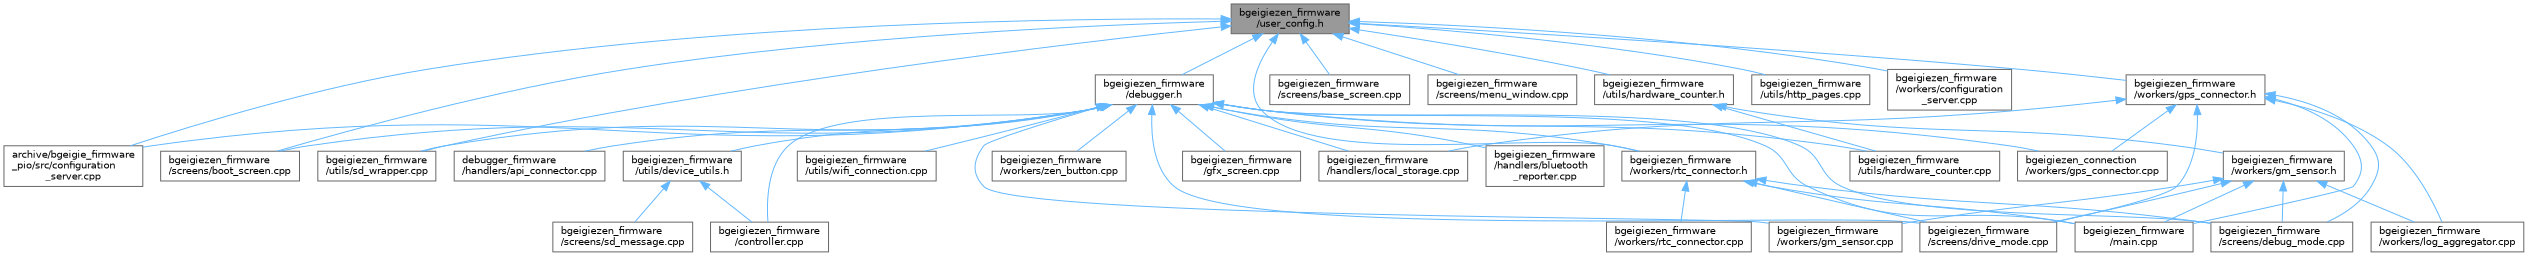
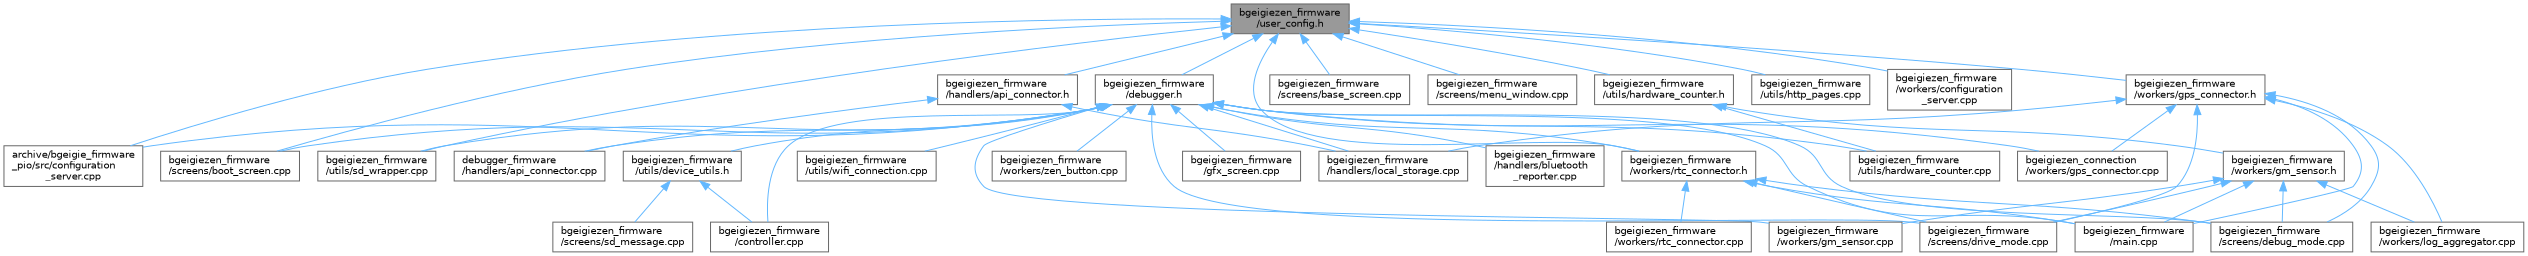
none -> (1008, 90)
